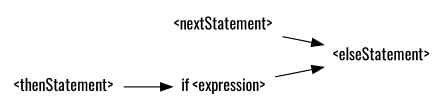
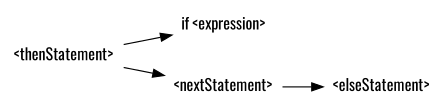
none -> (138, 70)
(294, 73) -> none
